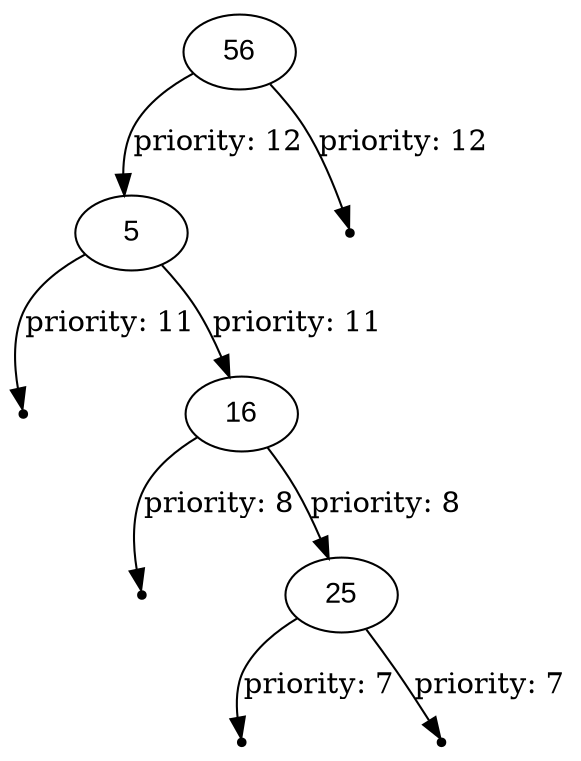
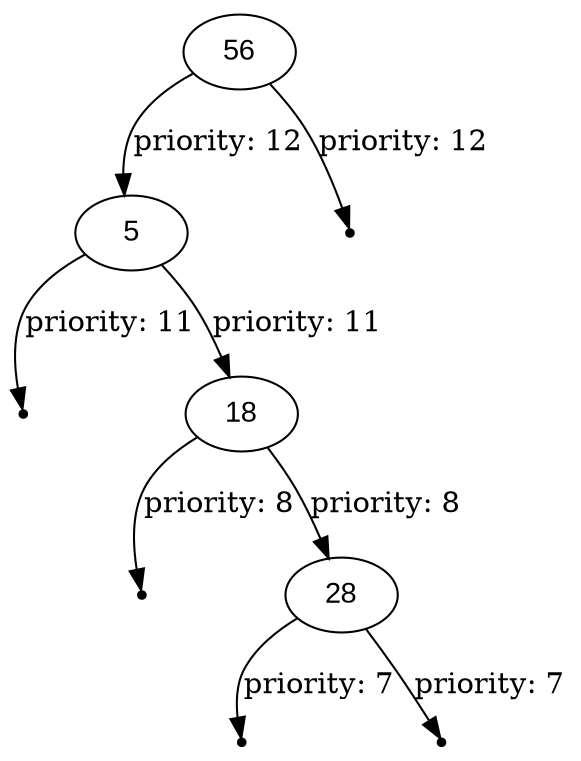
(242, 414) -> (242, 414)
(342, 595) -> (342, 595)
